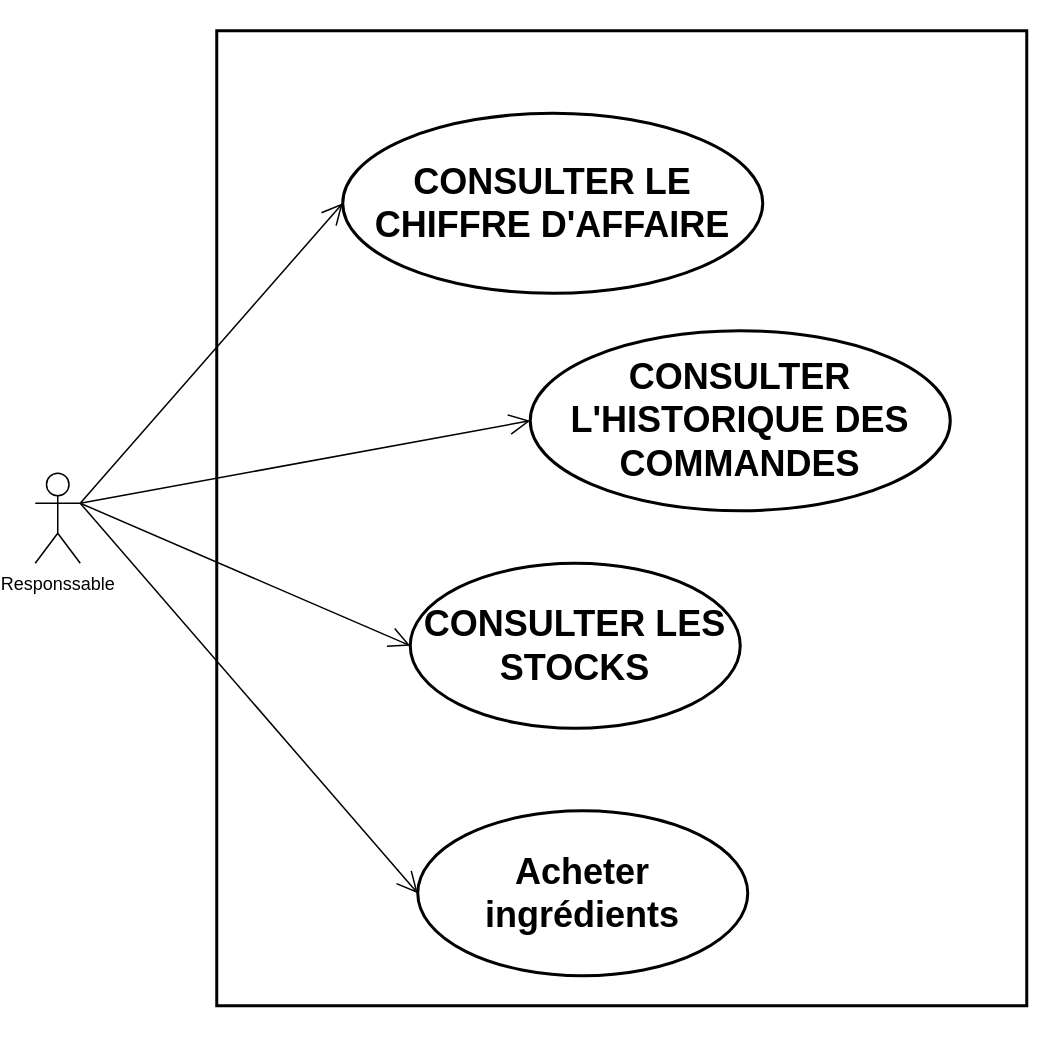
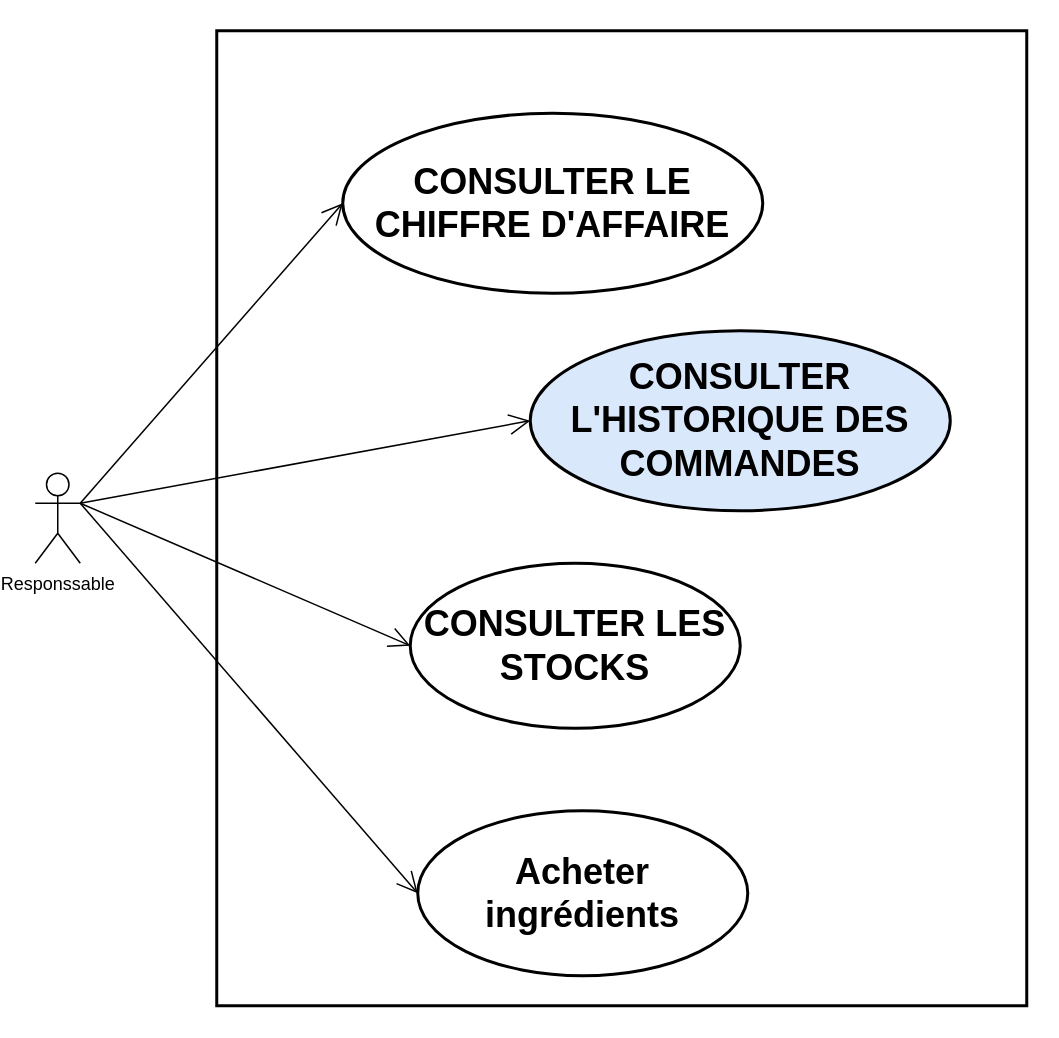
(740, 421) -> (740, 421)
